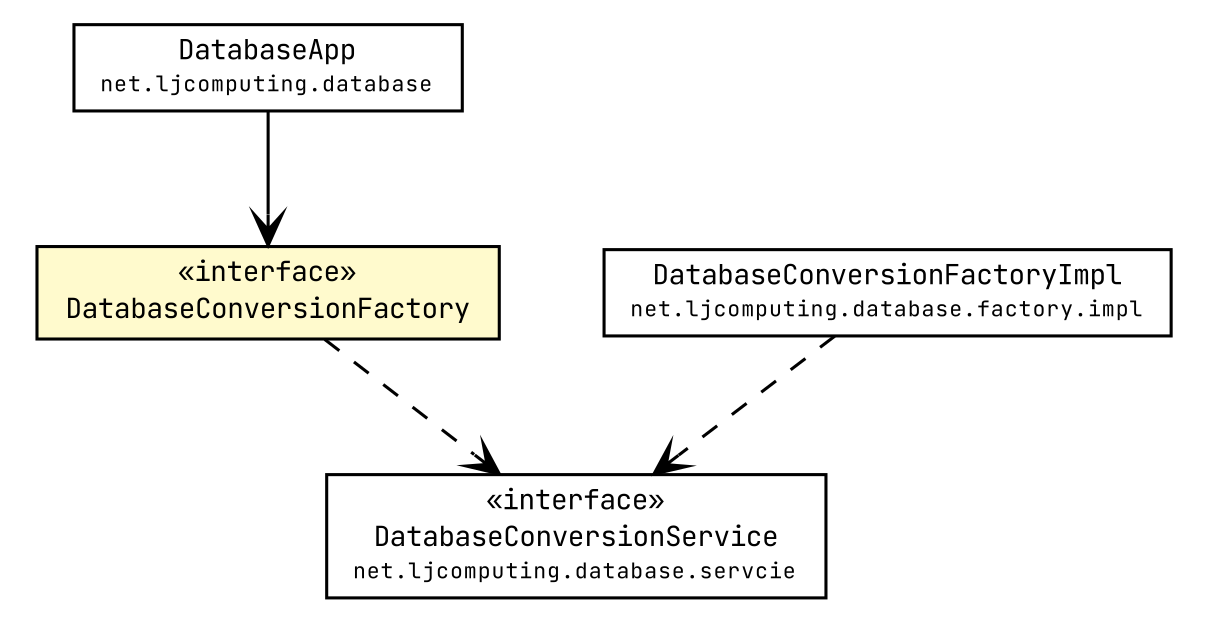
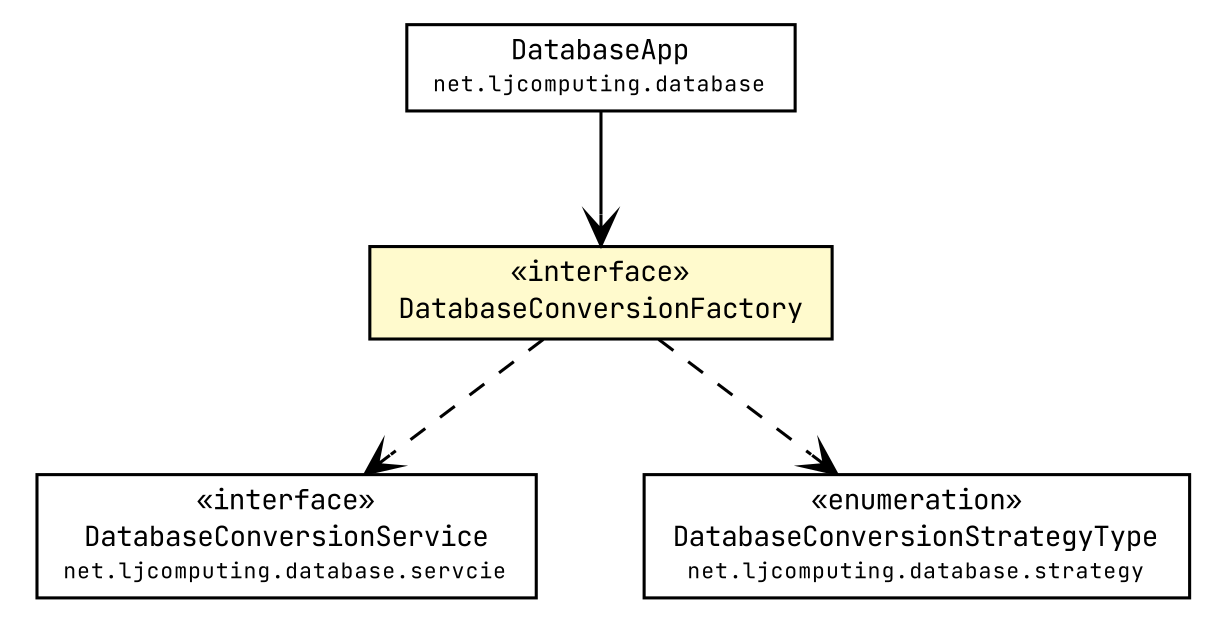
(888, 293) -> none
none -> (915, 536)
